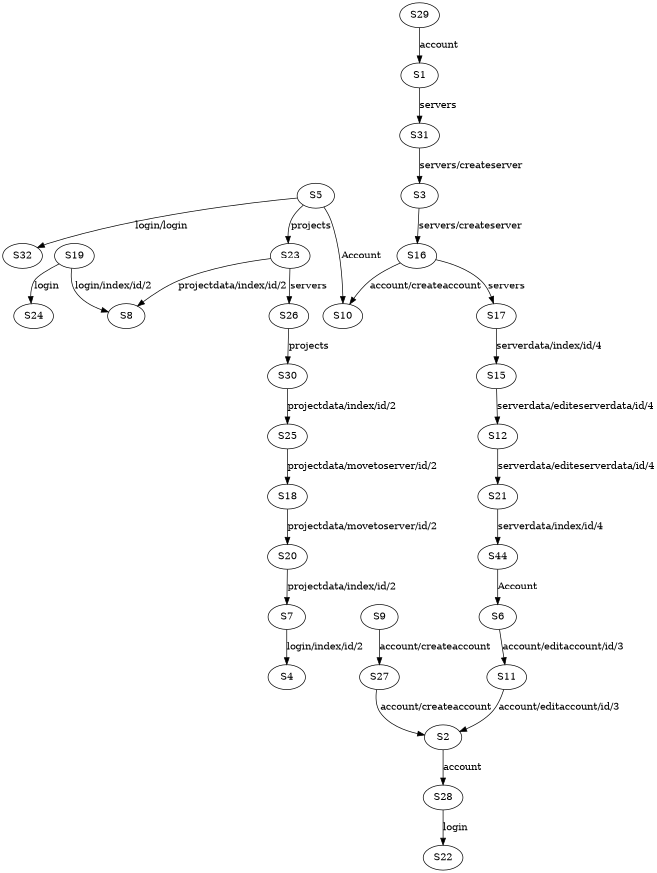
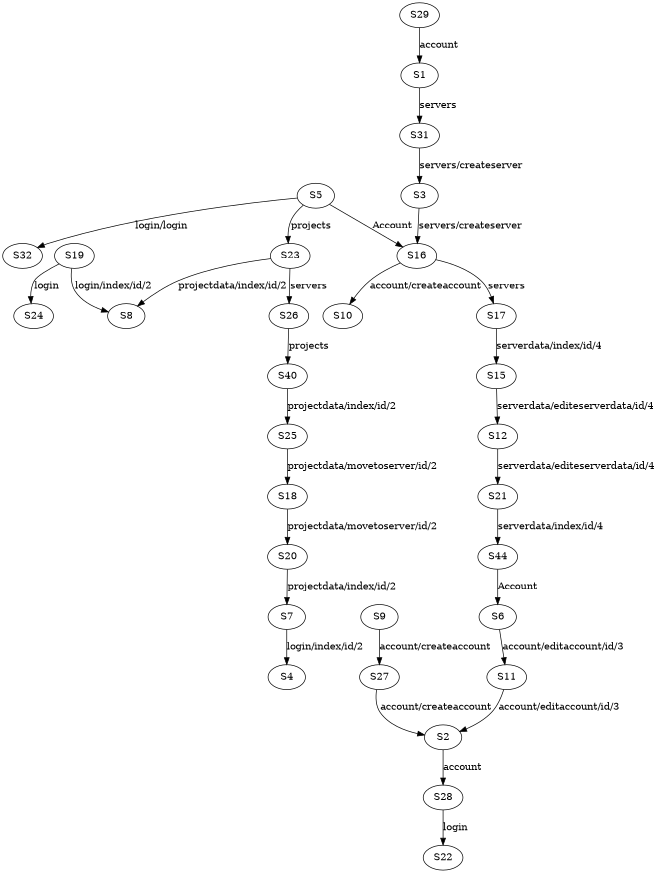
(339, 250) -> (363, 224)
(287, 376) -> (287, 376)
